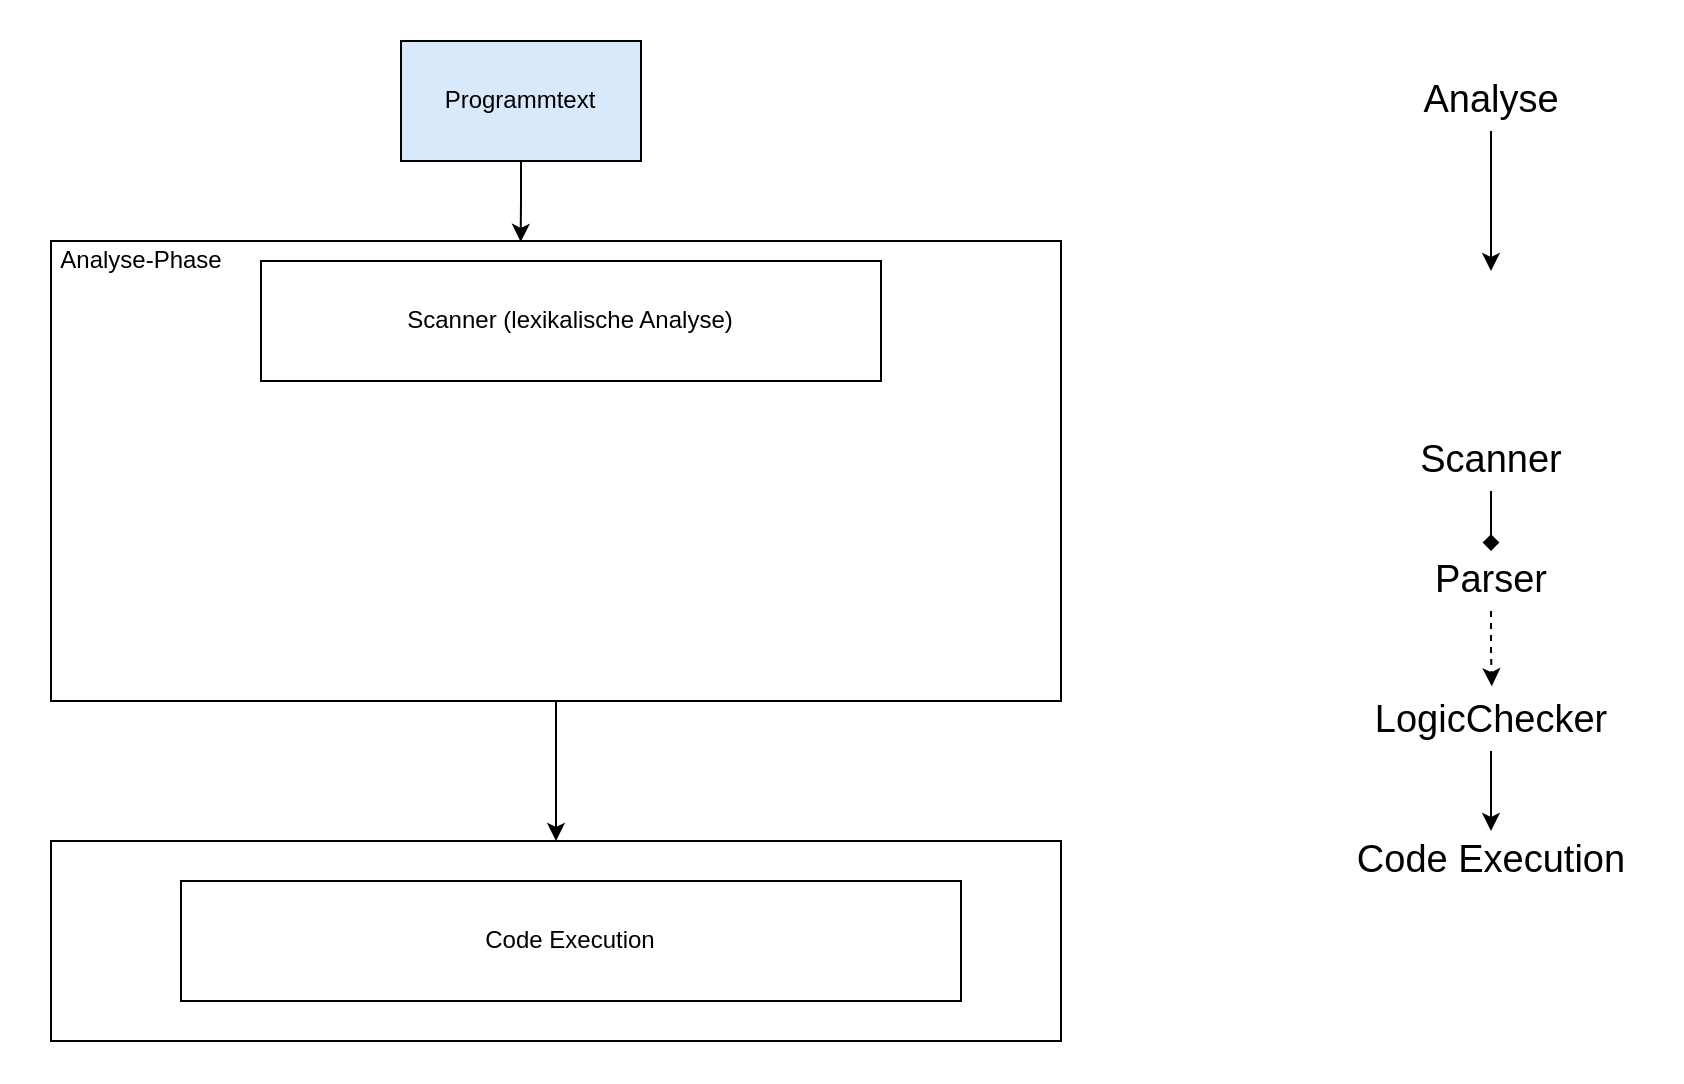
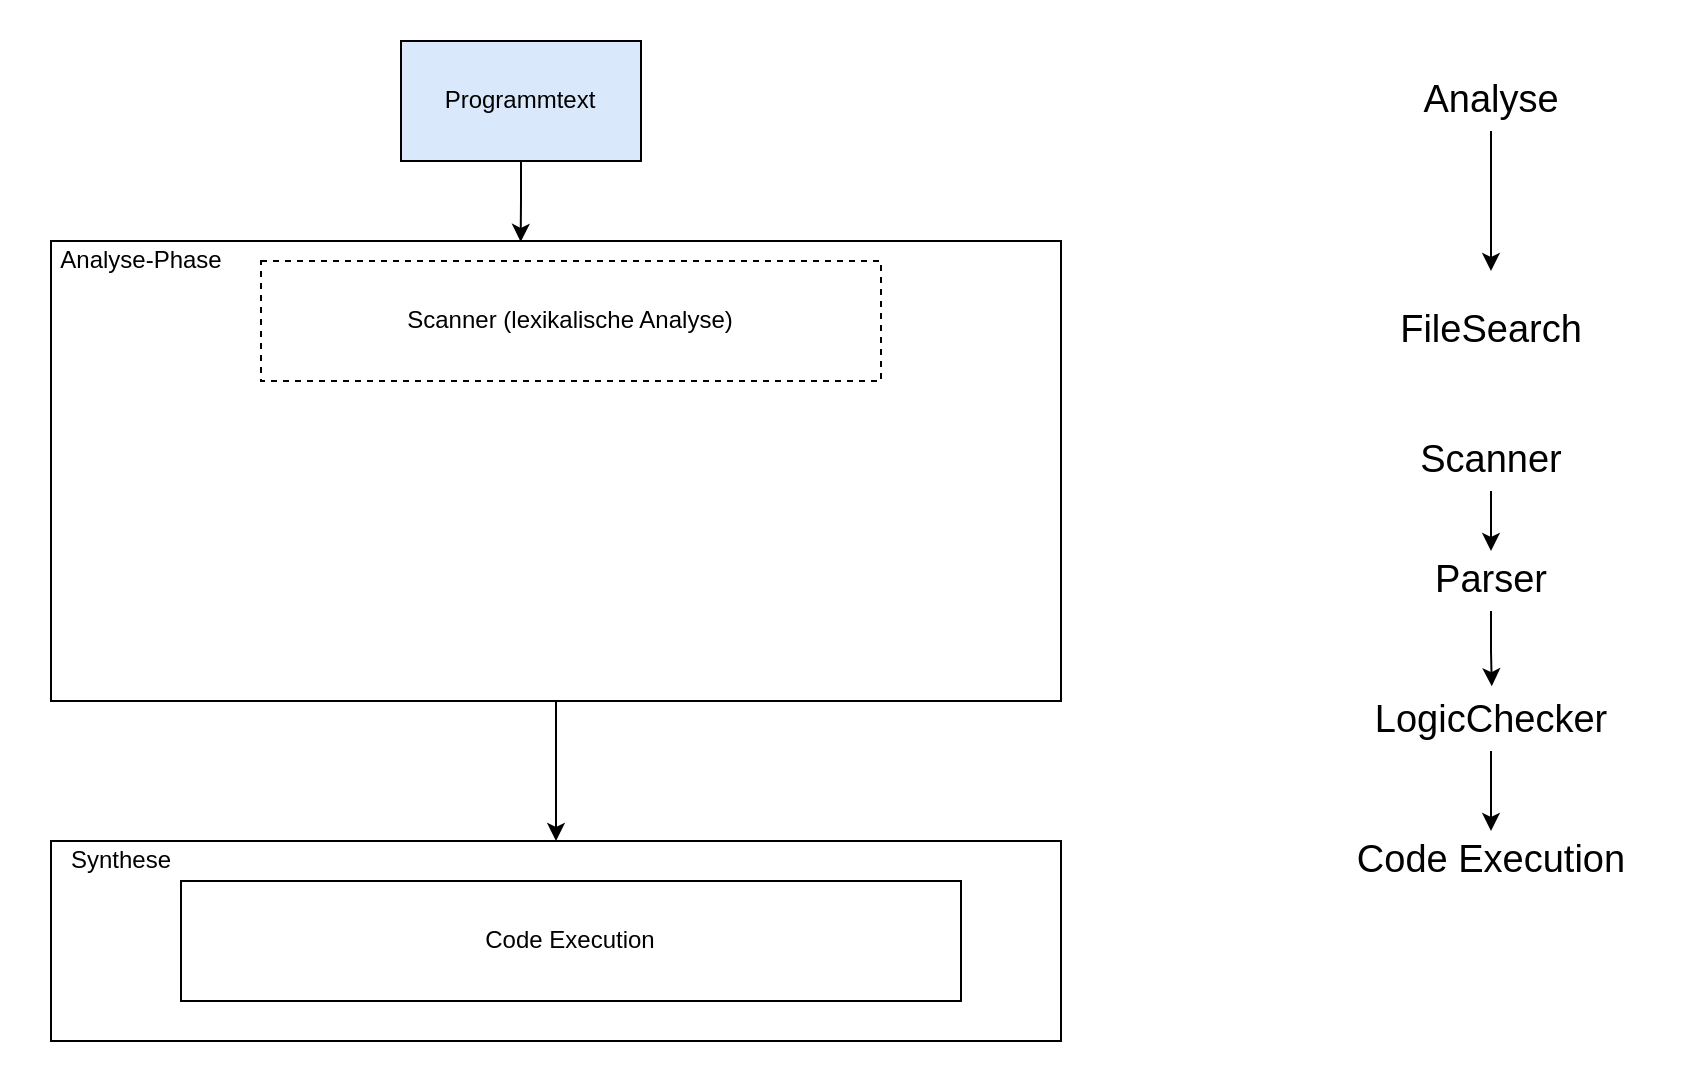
(571, 321) -> (571, 321)
none -> (1491, 331)
(1491, 535) -> (1491, 536)
(1491, 643) -> (1491, 643)
none -> (121, 861)
